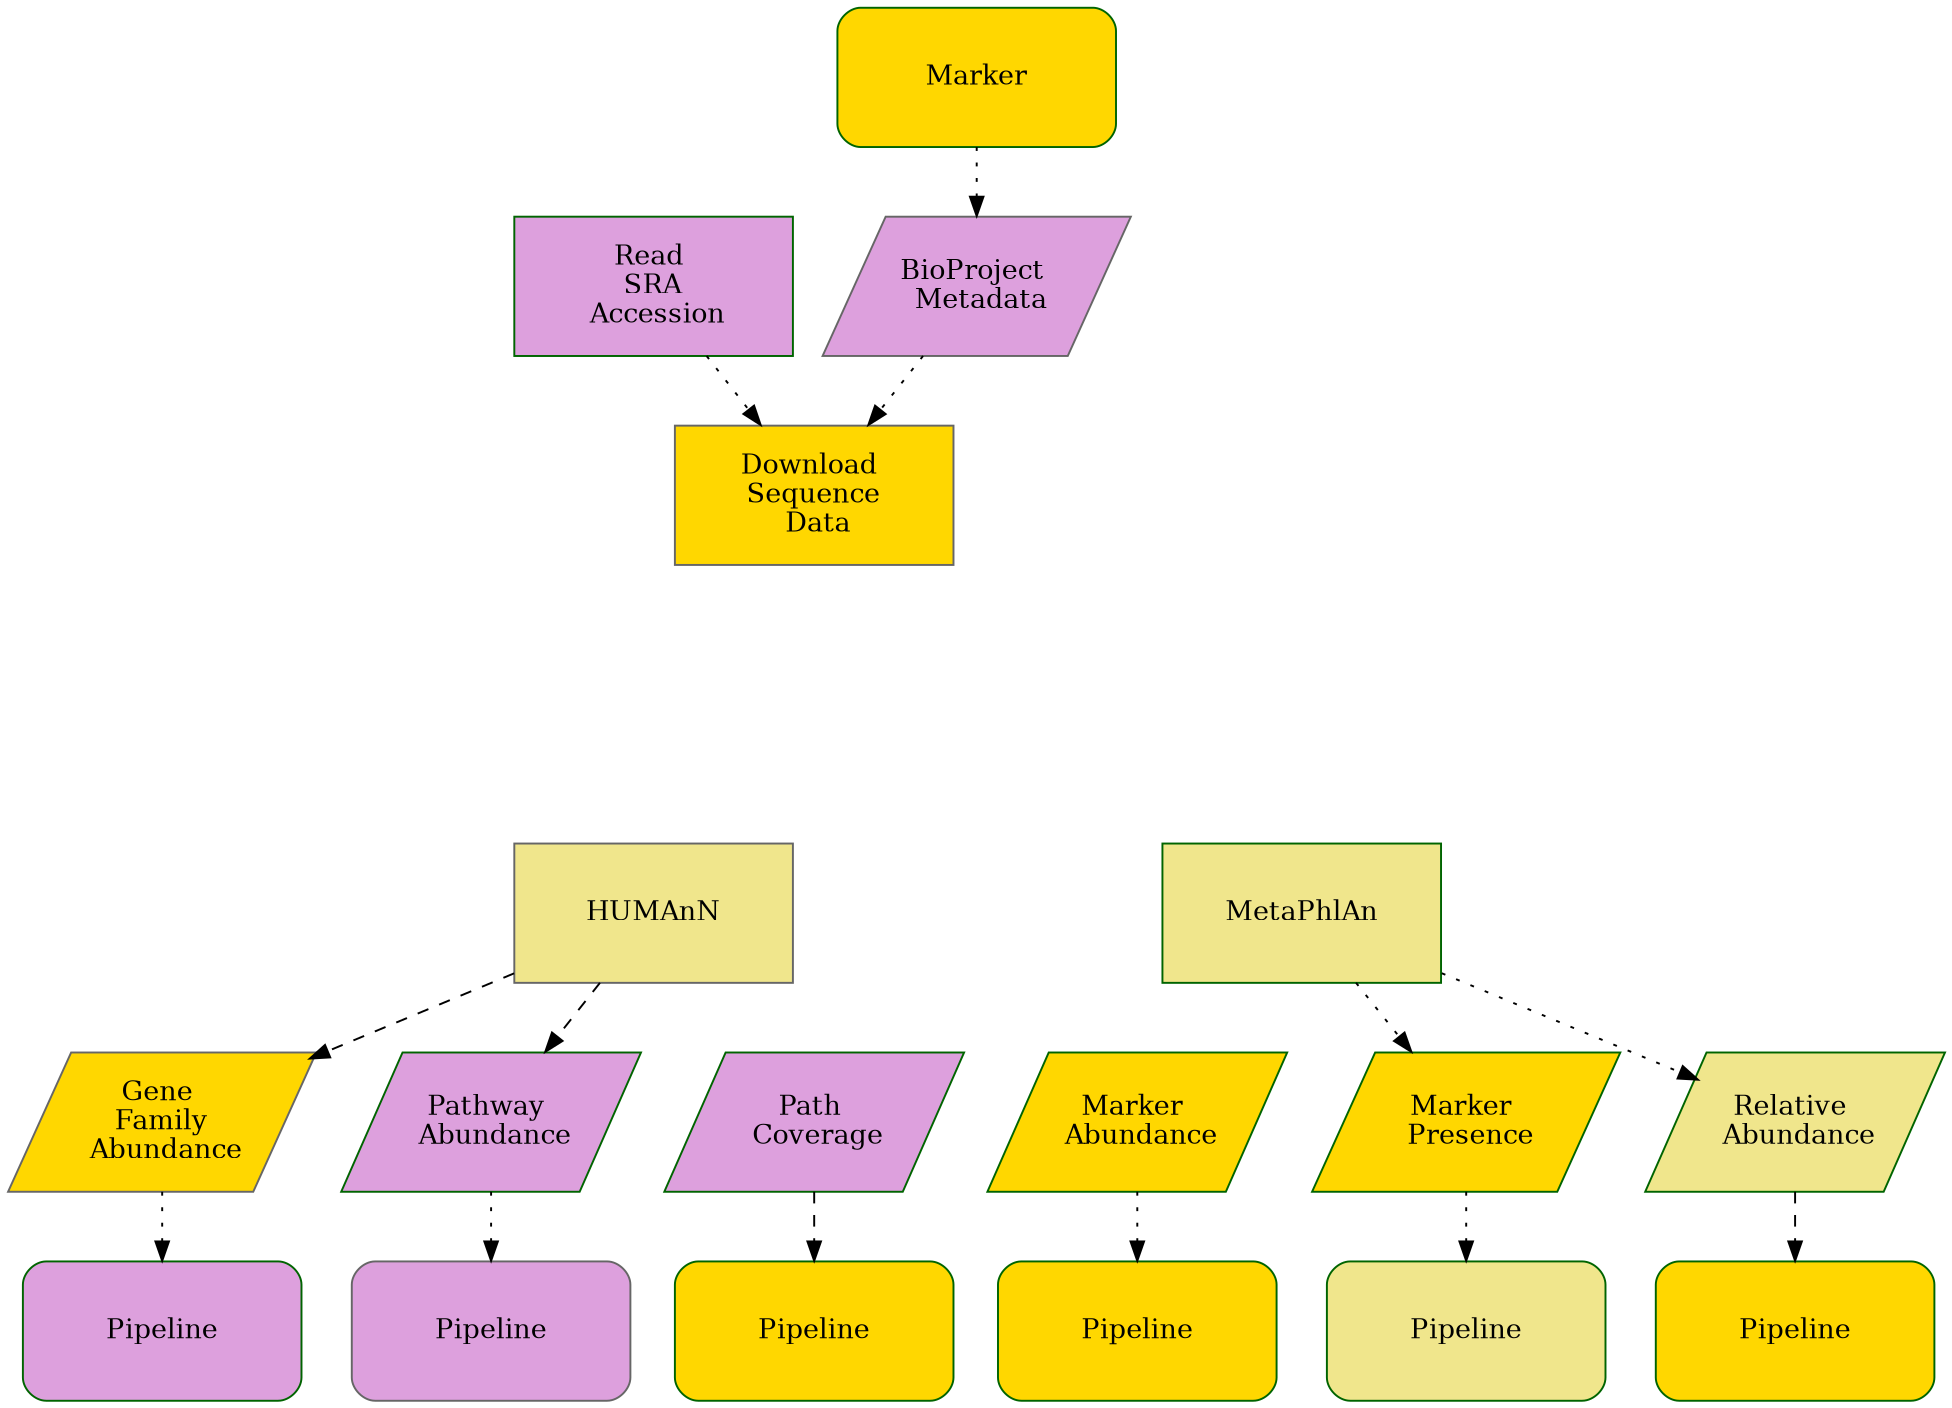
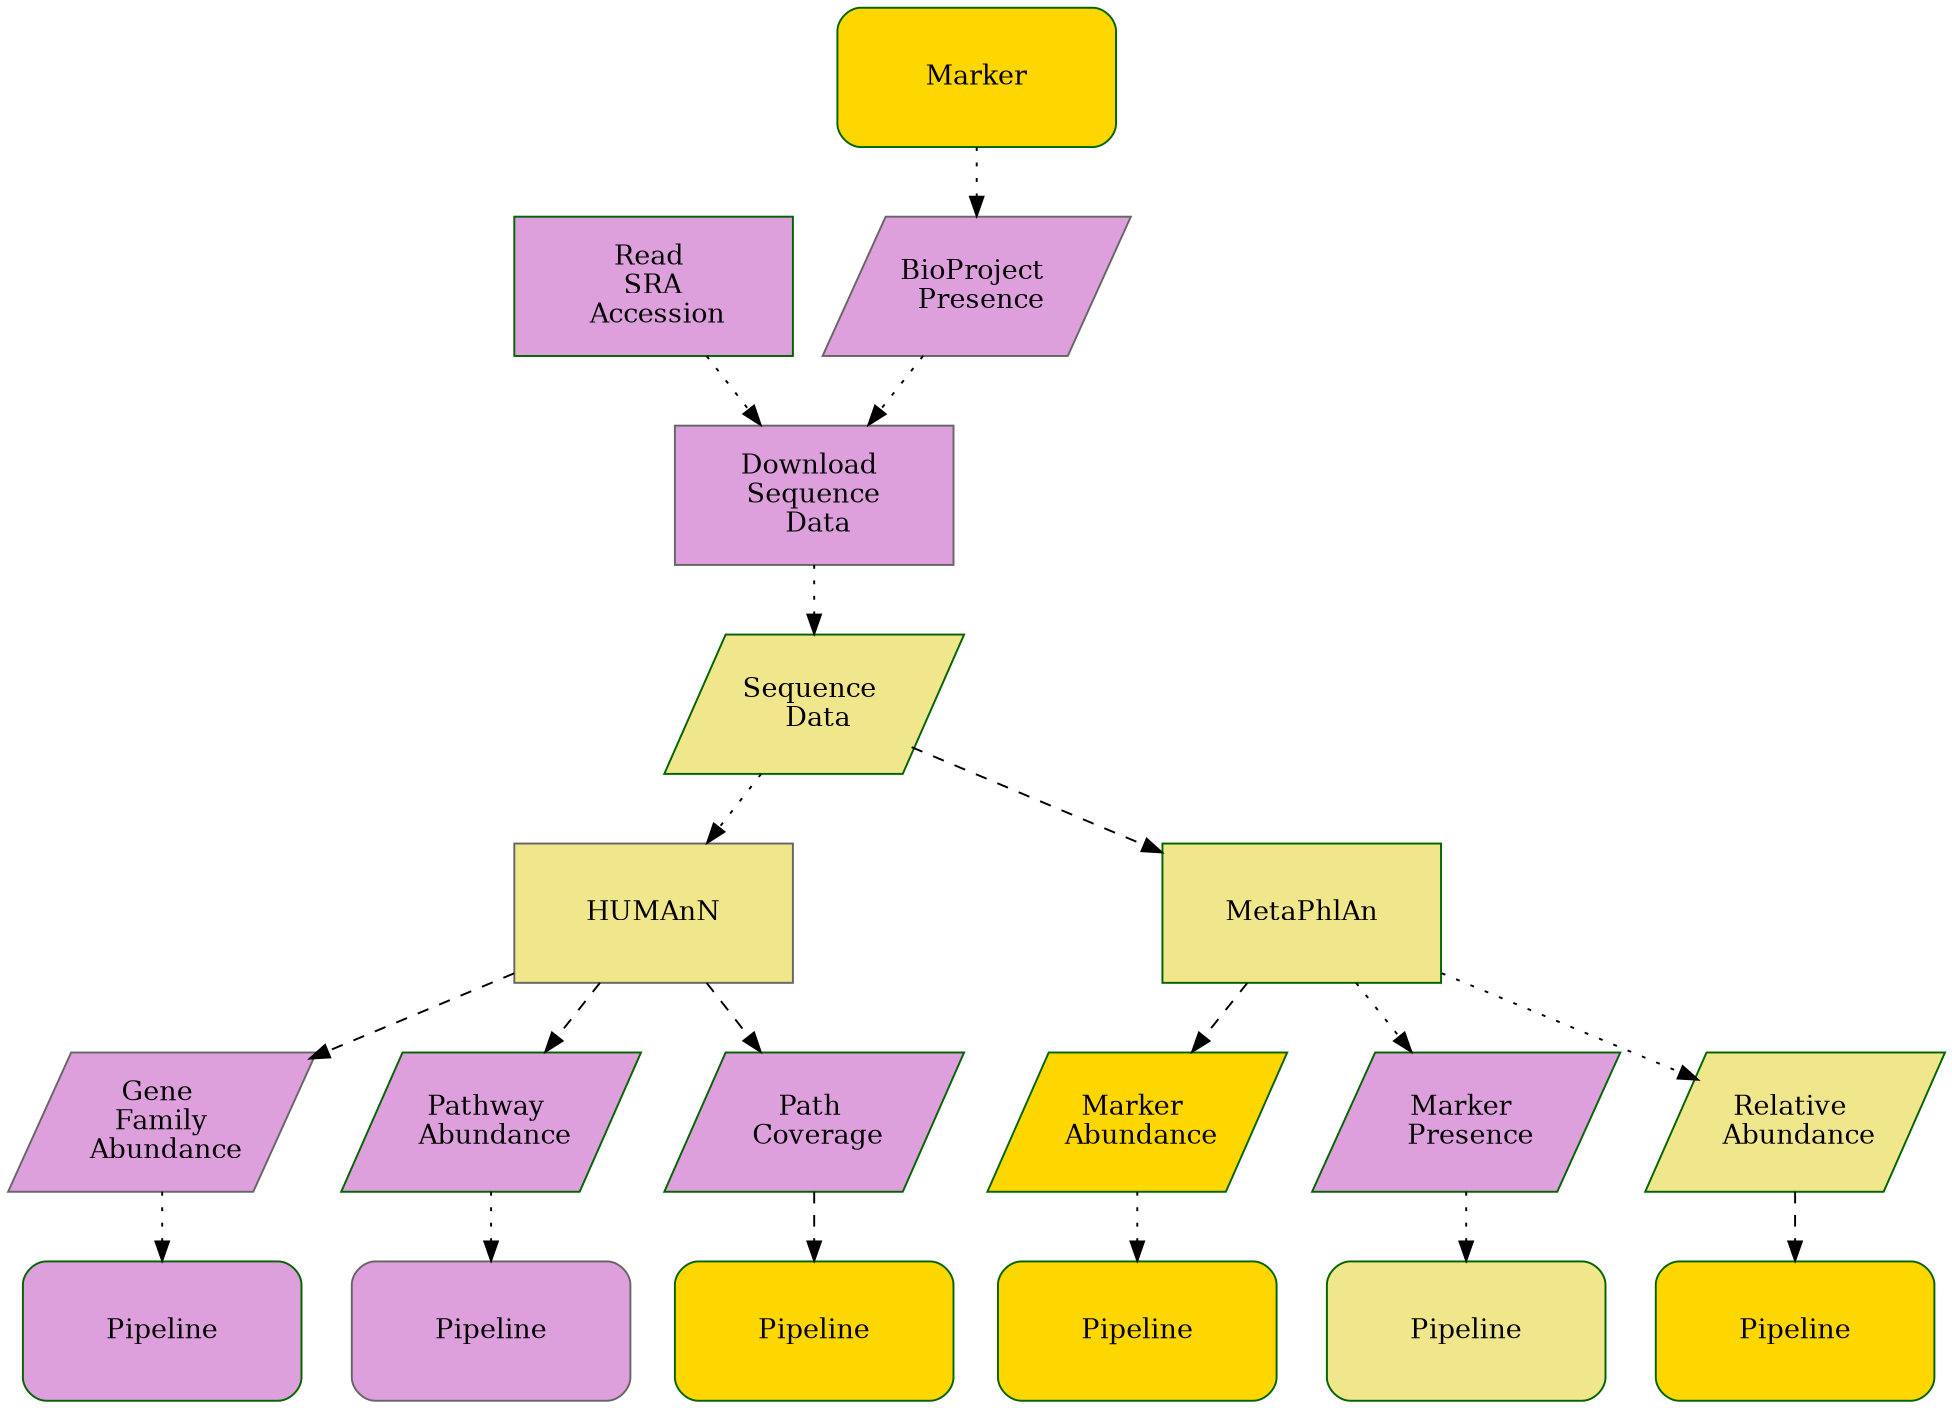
(977, 286) -> (977, 286)
(814, 495) -> (814, 495)
none -> (814, 704)
none -> (728, 1010)
none -> (1226, 1010)
(162, 1122) -> (162, 1122)
(1466, 1122) -> (1466, 1122)
